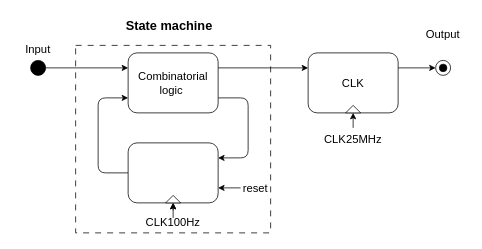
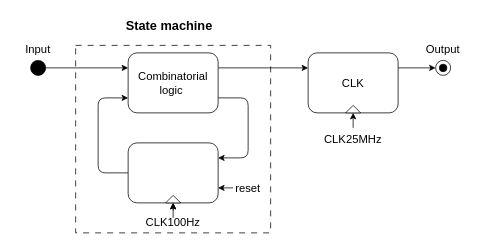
(443, 34) -> (443, 49)
(255, 188) -> (248, 188)
